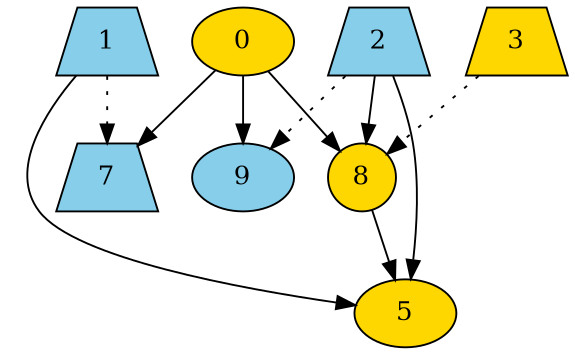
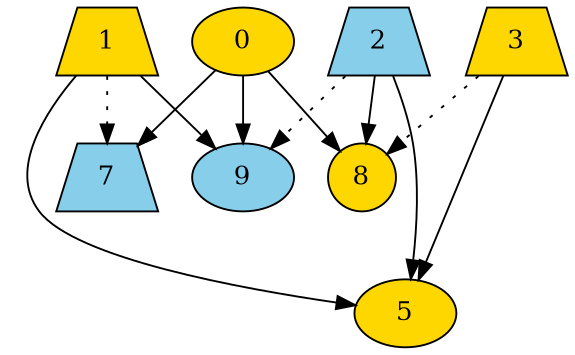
(107, 42) -> (107, 42)
none -> (167, 101)
(381, 236) -> (465, 169)
